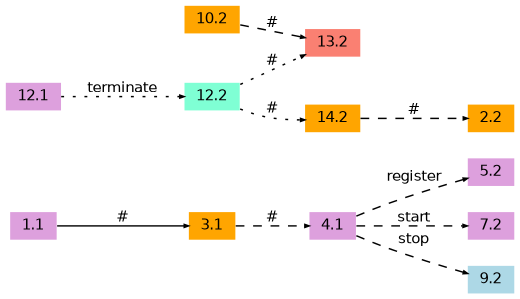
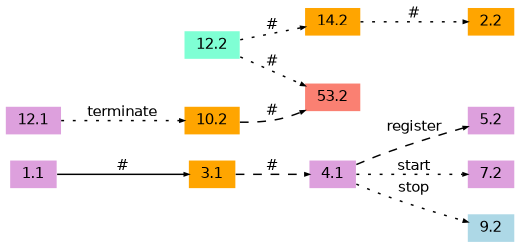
(333, 43) -> (333, 97)
(120, 97) -> (120, 121)
(412, 118) -> (412, 22)
(410, 226) -> (410, 174)
(409, 256) -> (409, 204)
